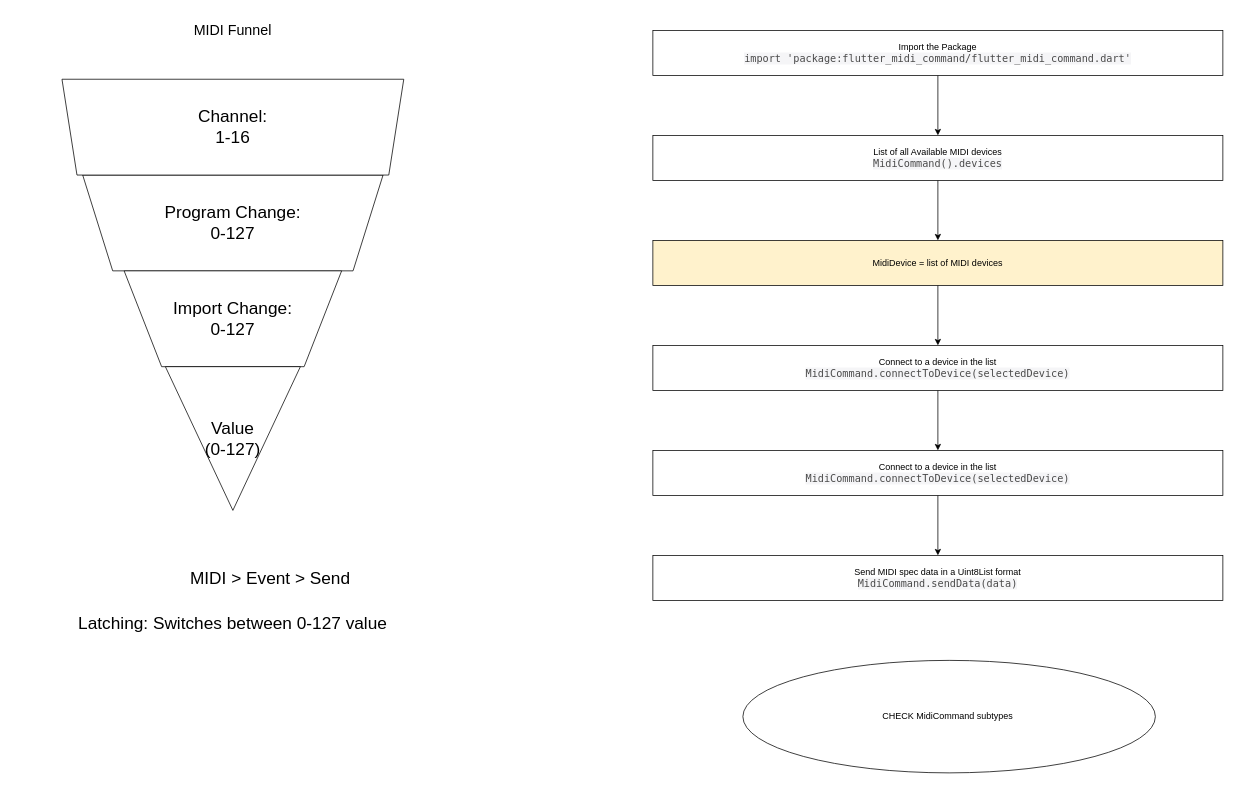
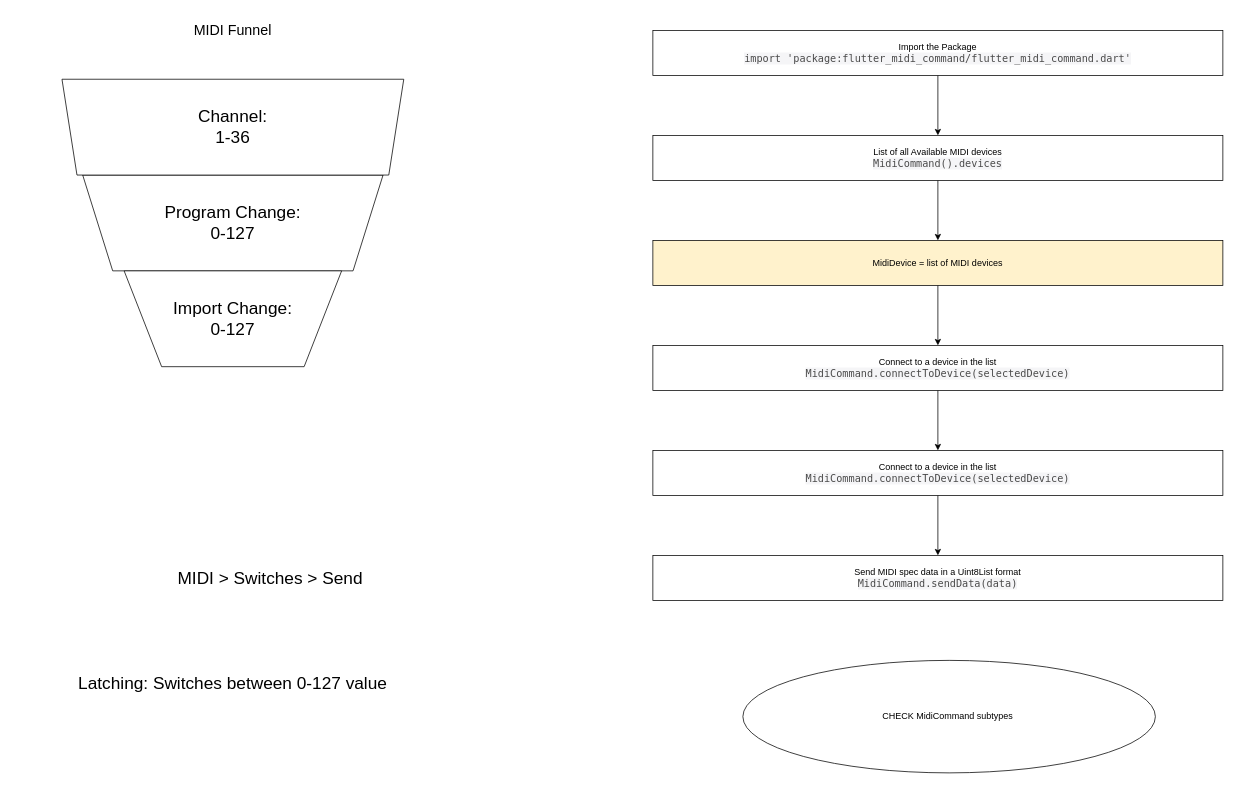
(233, 127) -> (233, 127)
(233, 439) -> none
(270, 578) -> (270, 578)
(233, 623) -> (233, 683)
